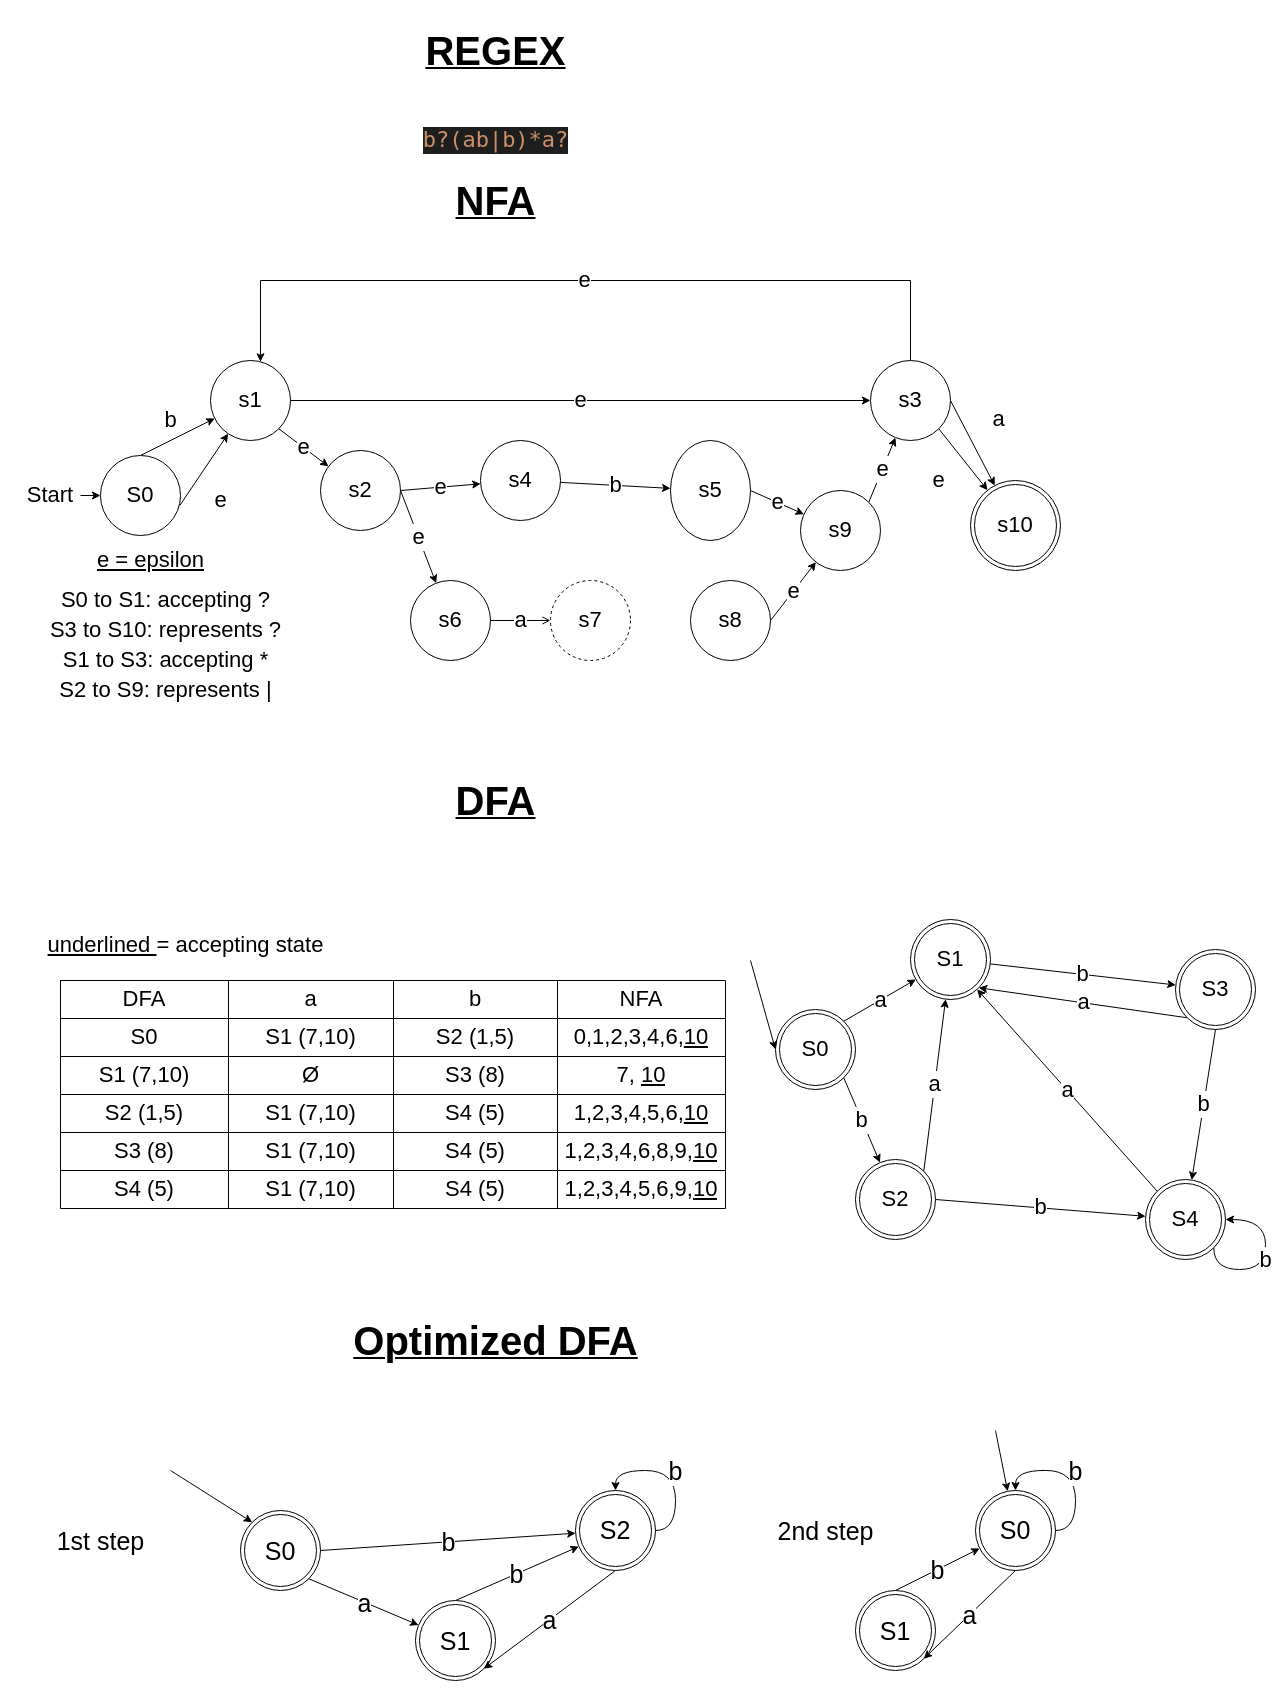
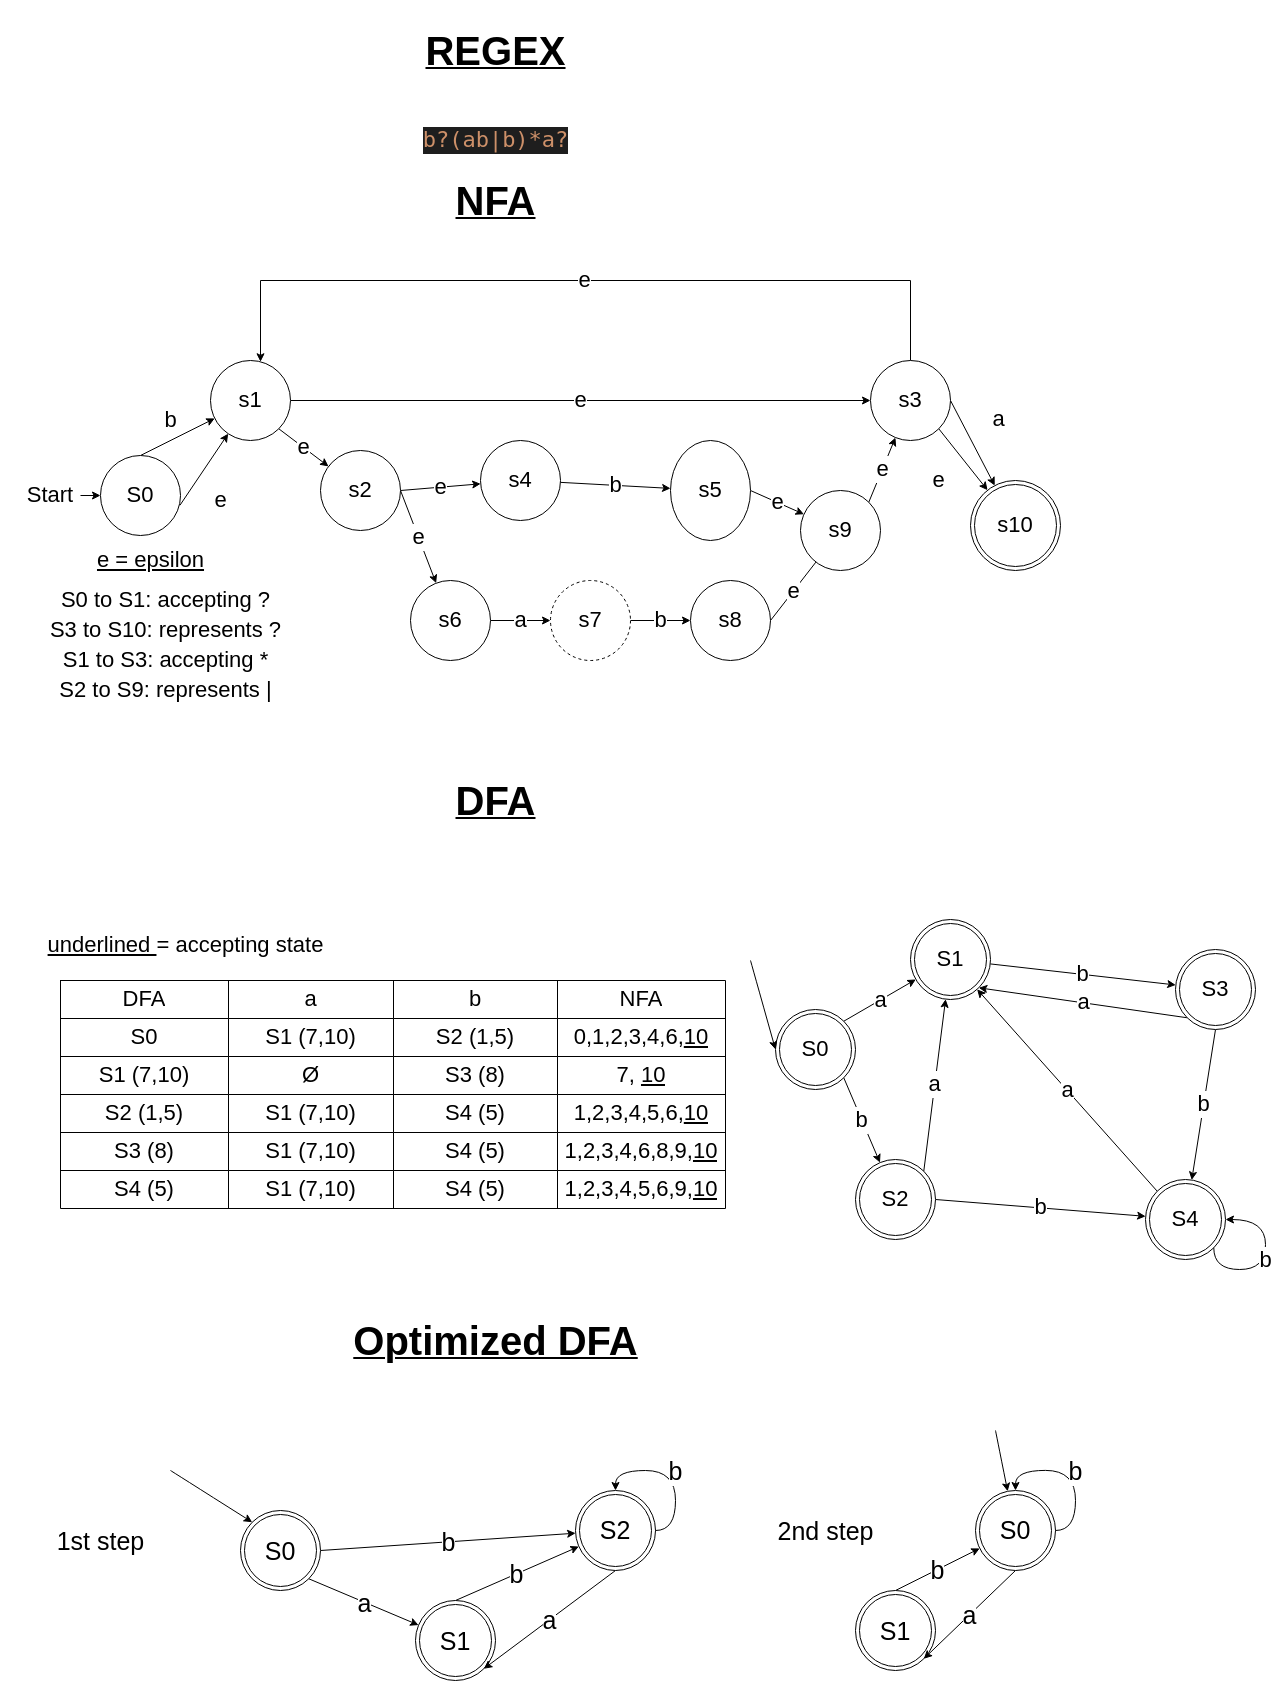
(811, 569) -> (813, 566)
(544, 621) -> (542, 621)
none -> (657, 621)
